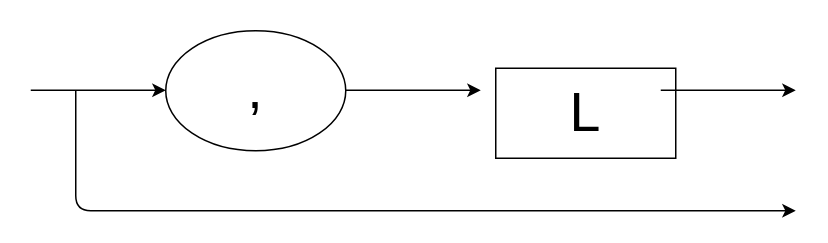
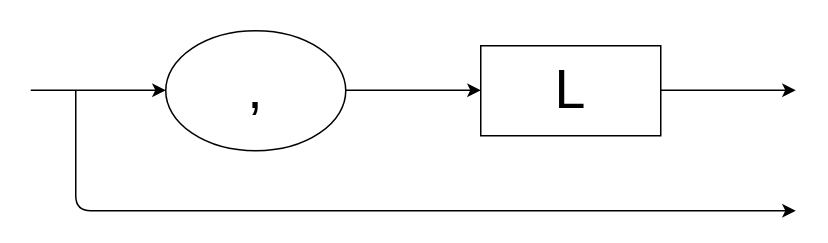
(586, 113) -> (571, 91)
